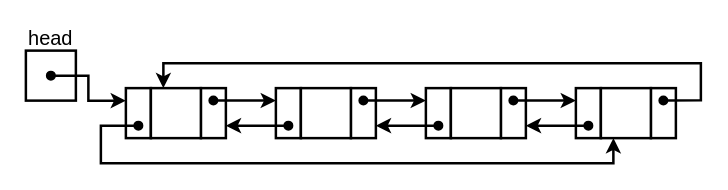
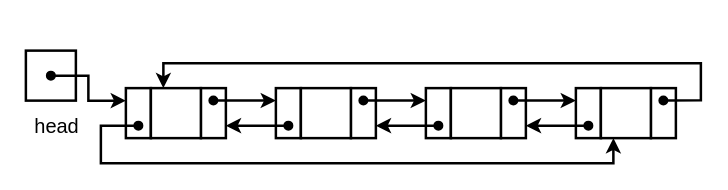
(51, 38) -> (57, 126)
